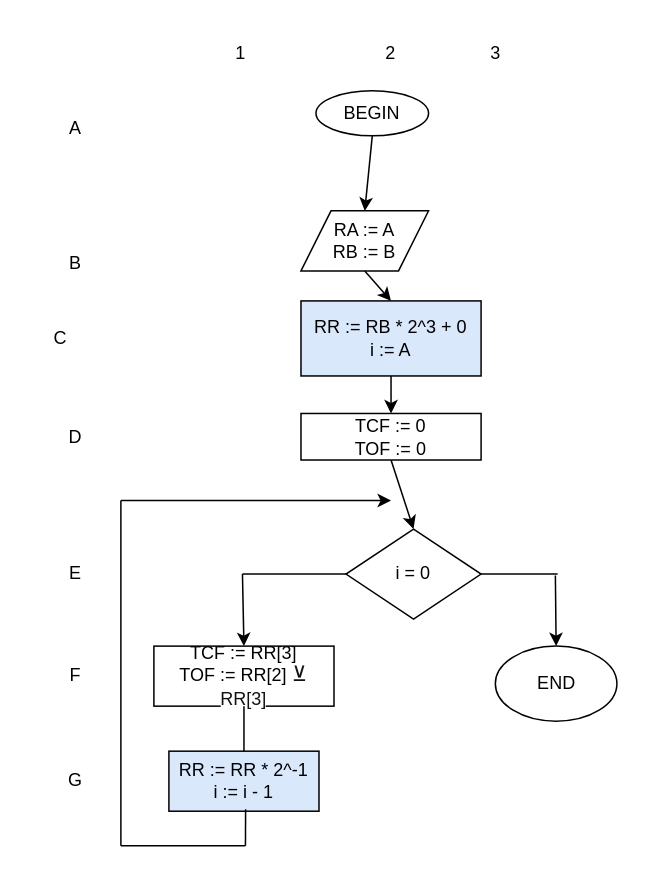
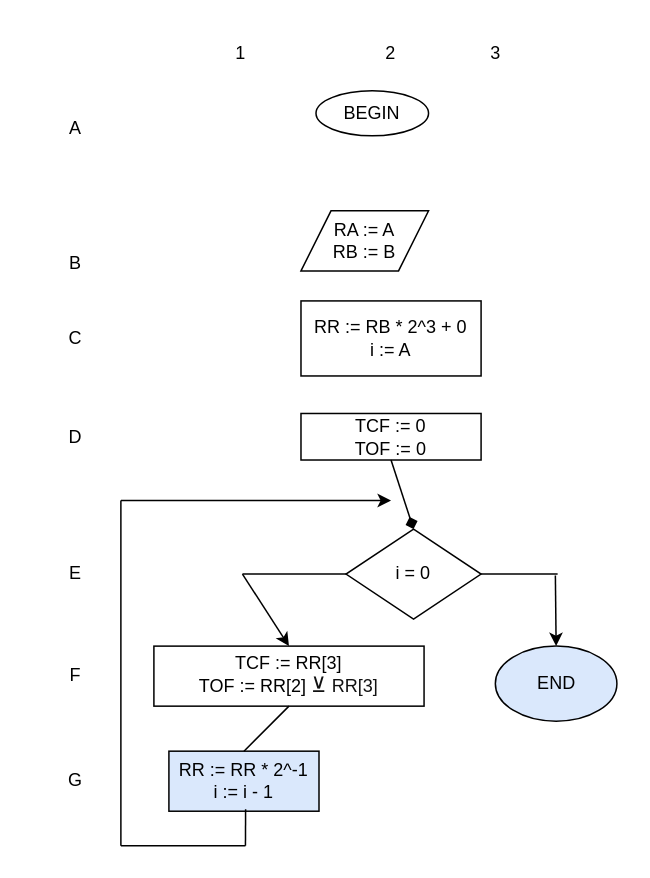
(369, 168) -> none
(374, 282) -> none
(61, 338) -> (76, 338)
(391, 338) -> (391, 338)
(391, 389) -> none
(410, 518) -> (409, 517)
(244, 676) -> (289, 676)
(556, 683) -> (556, 683)
